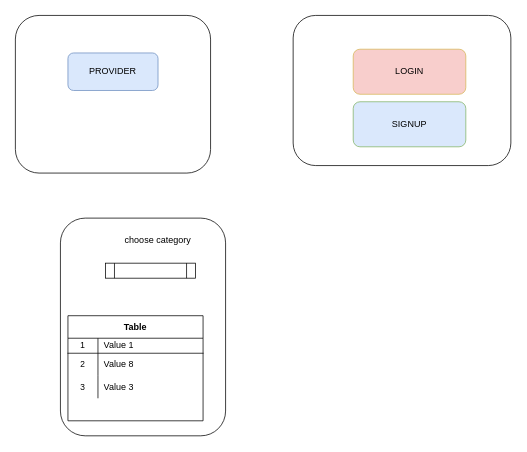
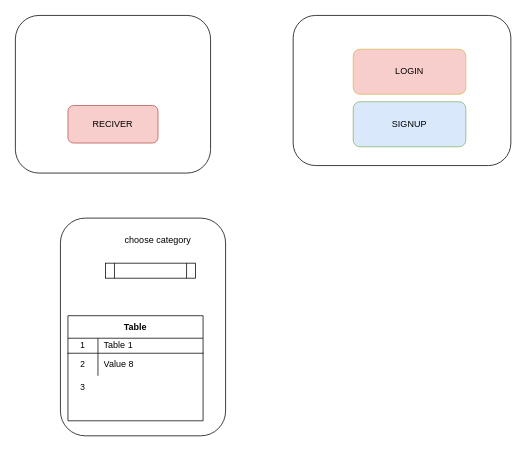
(113, 72) -> none
none -> (113, 124)
(119, 345) -> (119, 345)
(150, 387) -> none
